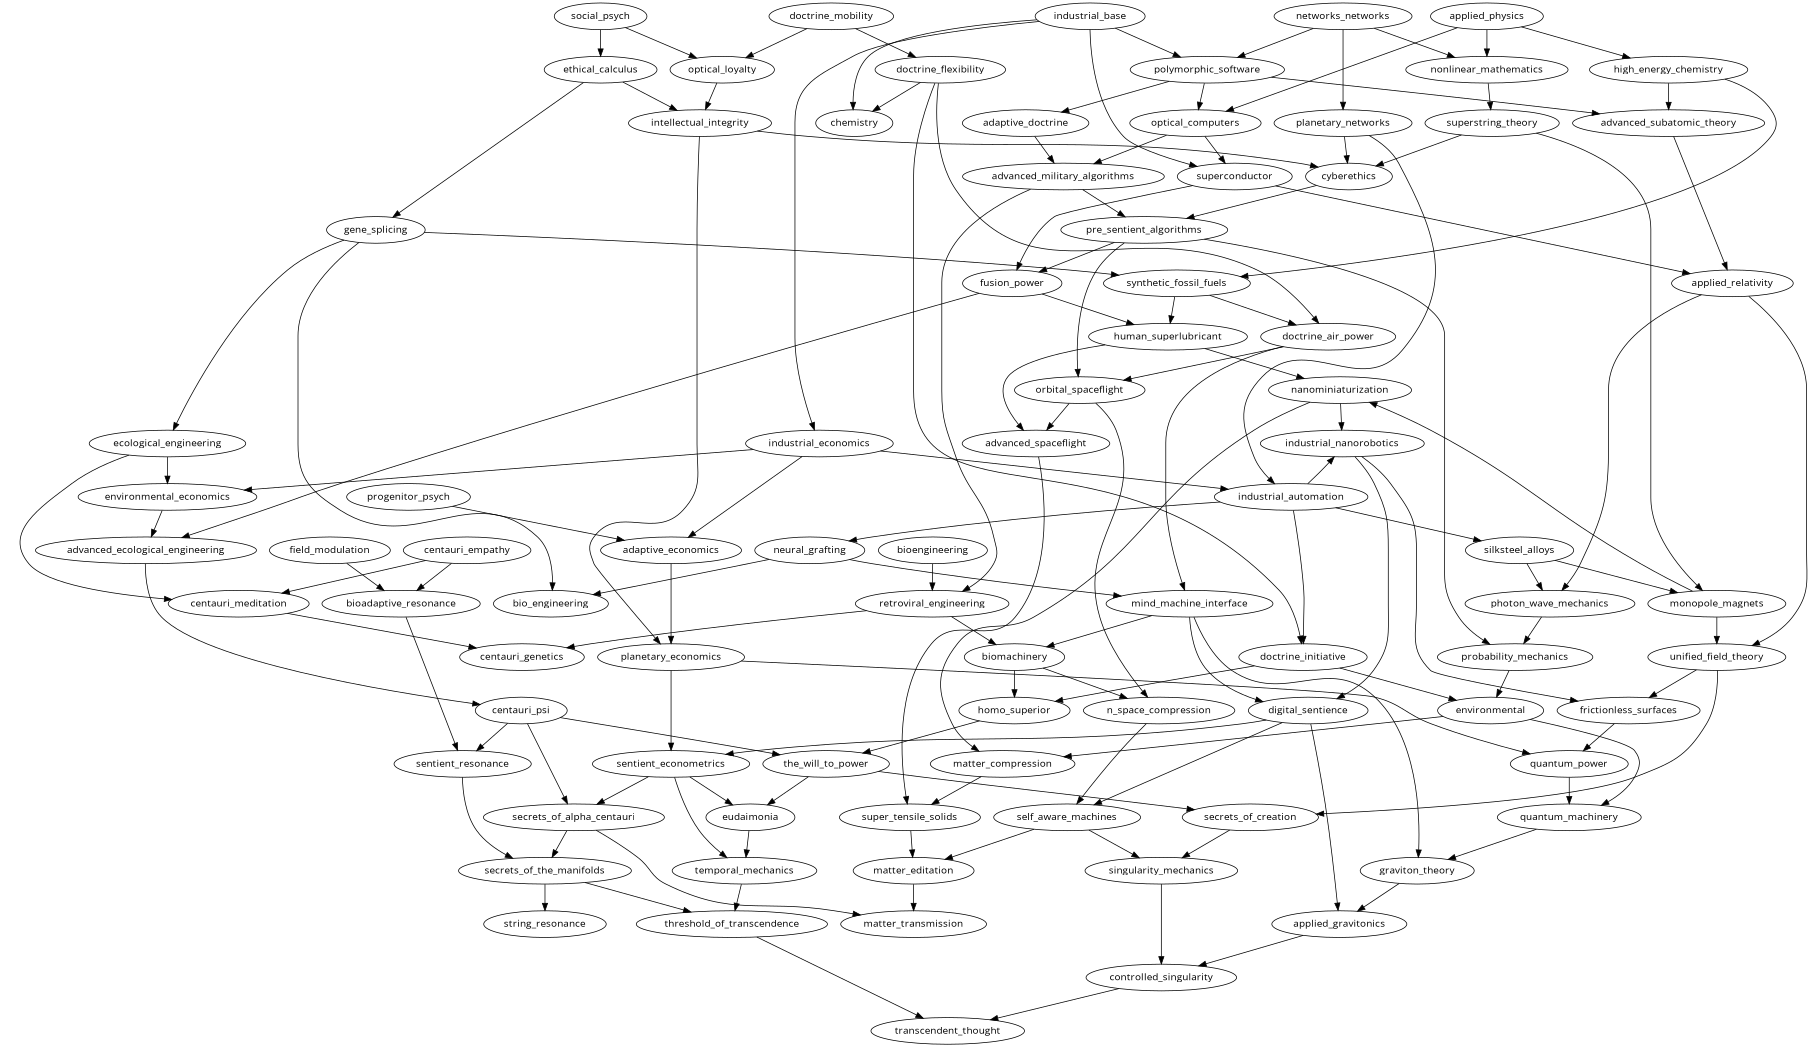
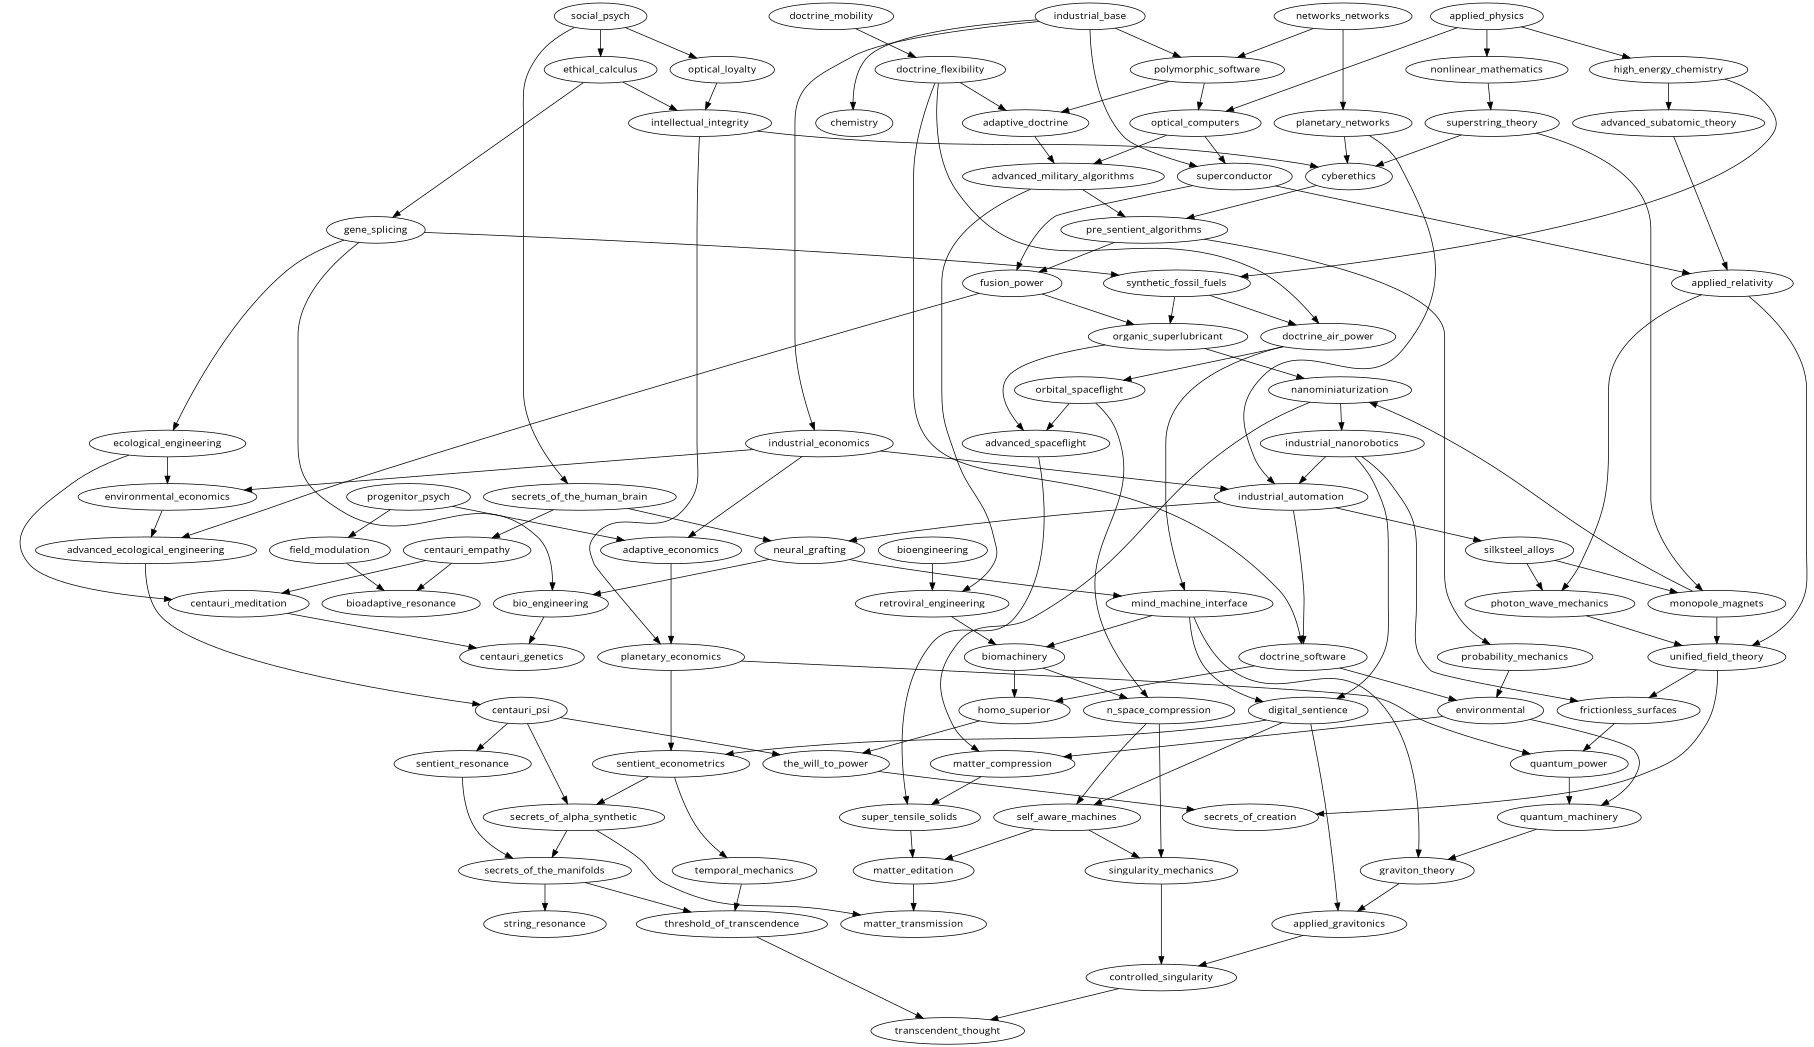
(1407, 40) -> none
(780, 42) -> none
(900, 95) -> (980, 95)
(1432, 95) -> none
(1084, 299) -> none
(1168, 337) -> (1168, 337)
(1319, 473) -> (1315, 467)
none -> (580, 497)
none -> (376, 519)
(720, 627) -> (538, 627)
(1535, 627) -> (1631, 630)
(1303, 657) -> (1303, 657)
(430, 680) -> none
(574, 817) -> (574, 817)
(750, 817) -> none
(1209, 842) -> (1160, 787)
